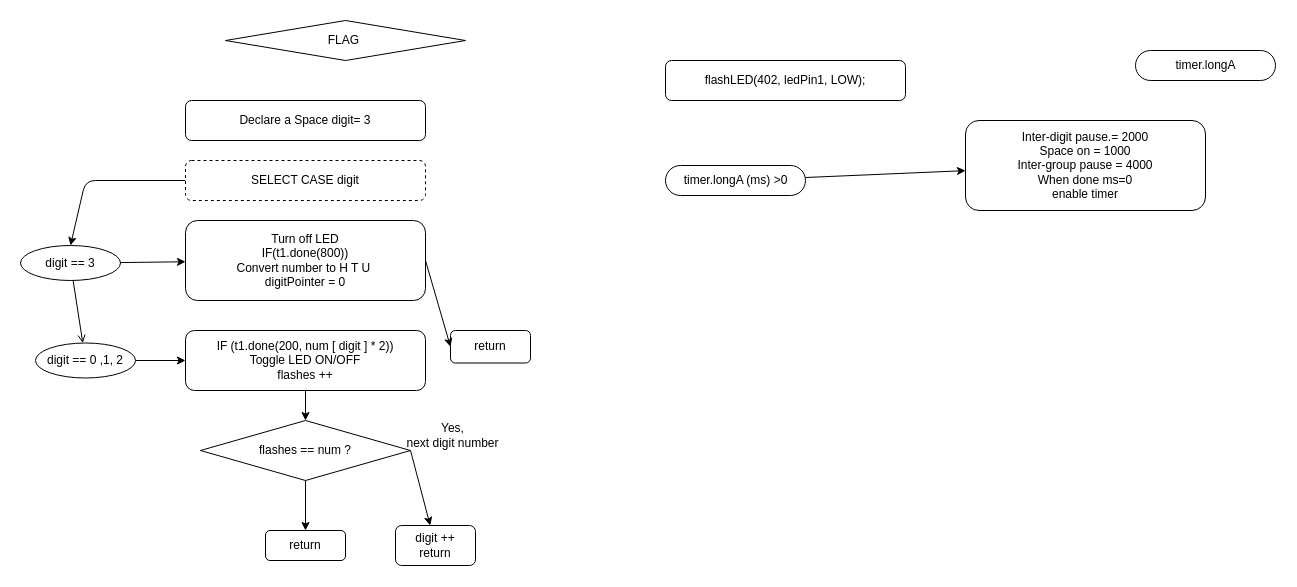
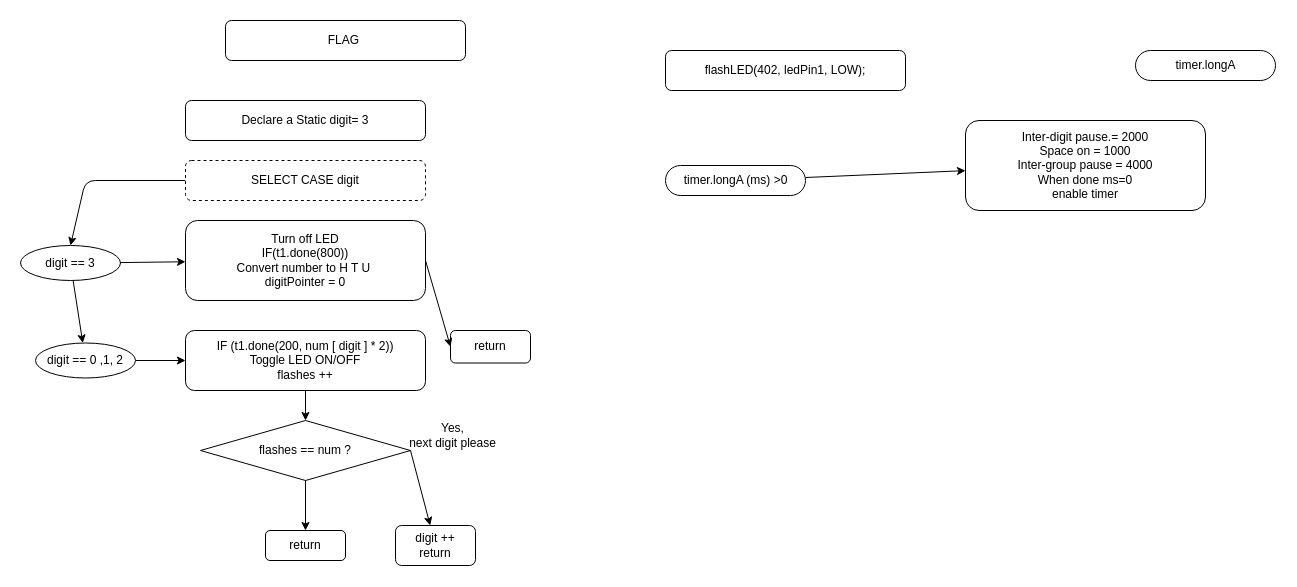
(346, 41) -> (346, 41)
(786, 81) -> (786, 71)
(306, 121) -> (306, 121)
(82, 336) -> (82, 335)
(453, 436) -> (453, 436)
